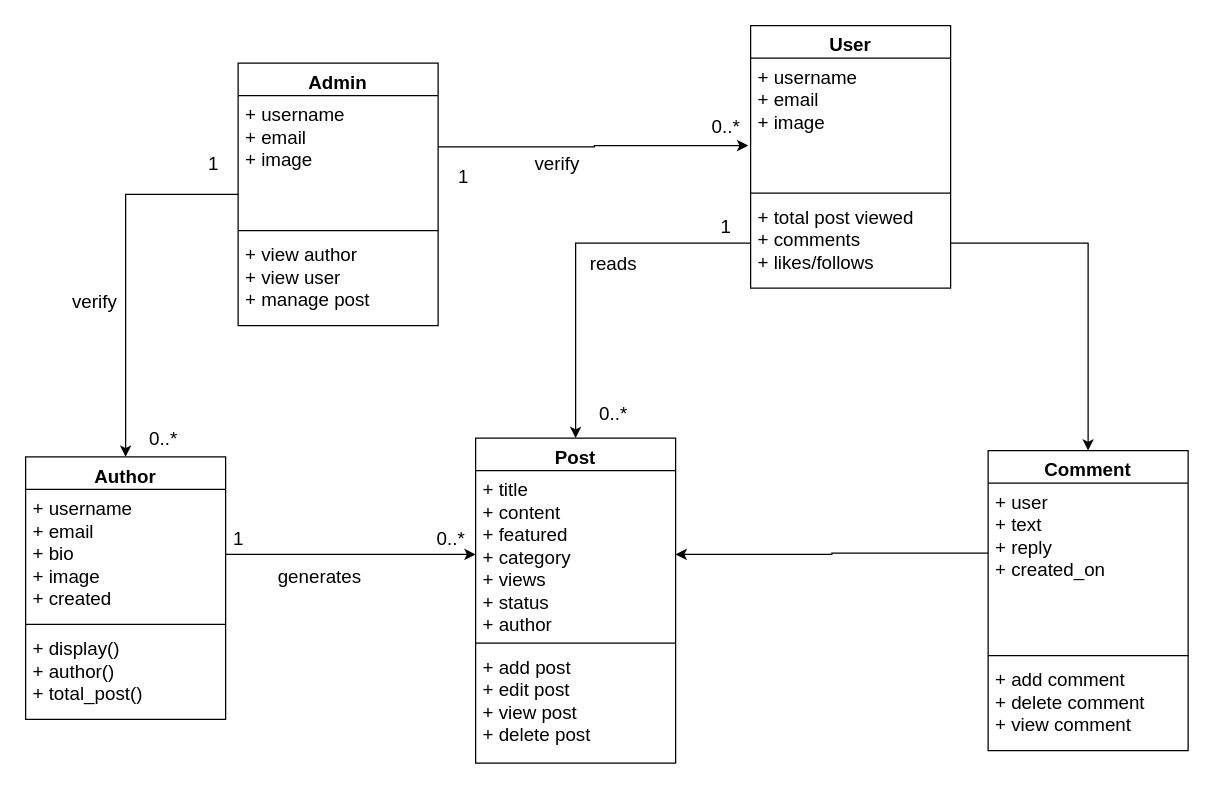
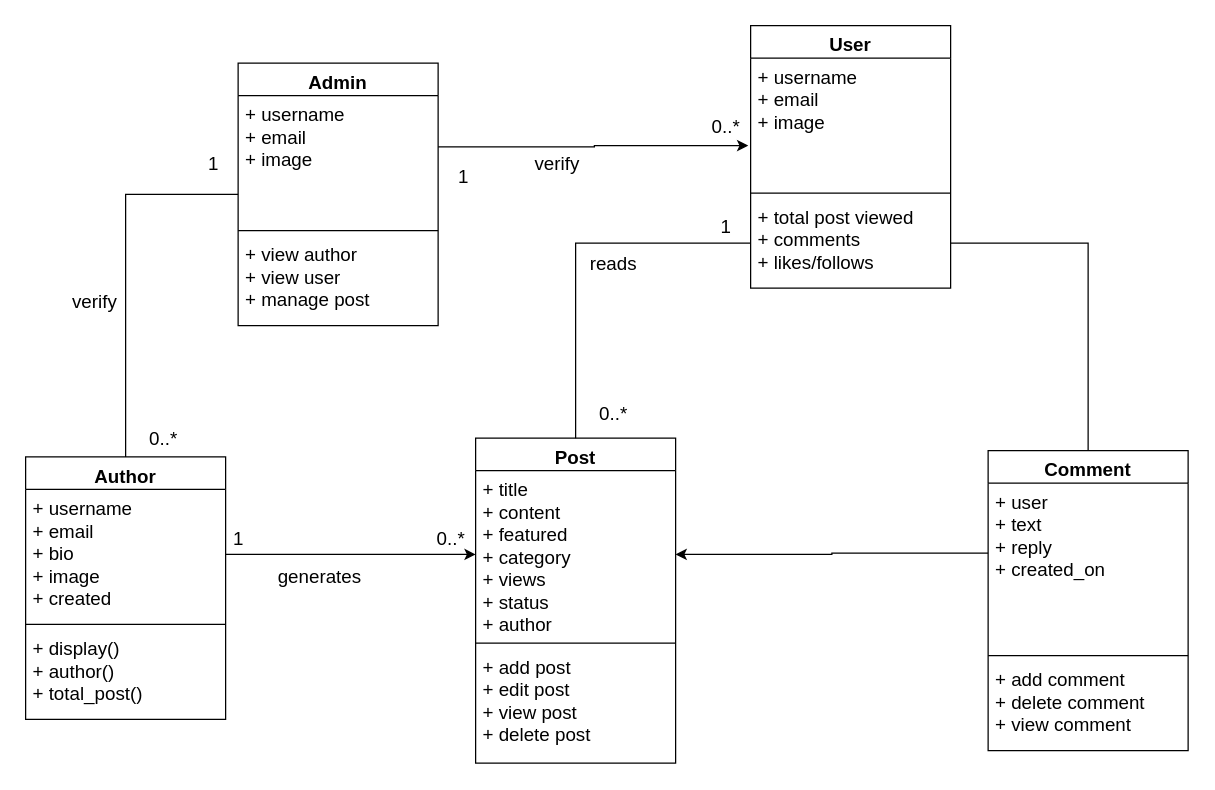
(576, 428) -> (576, 431)
(1088, 441) -> (1088, 444)
(126, 447) -> (126, 450)
